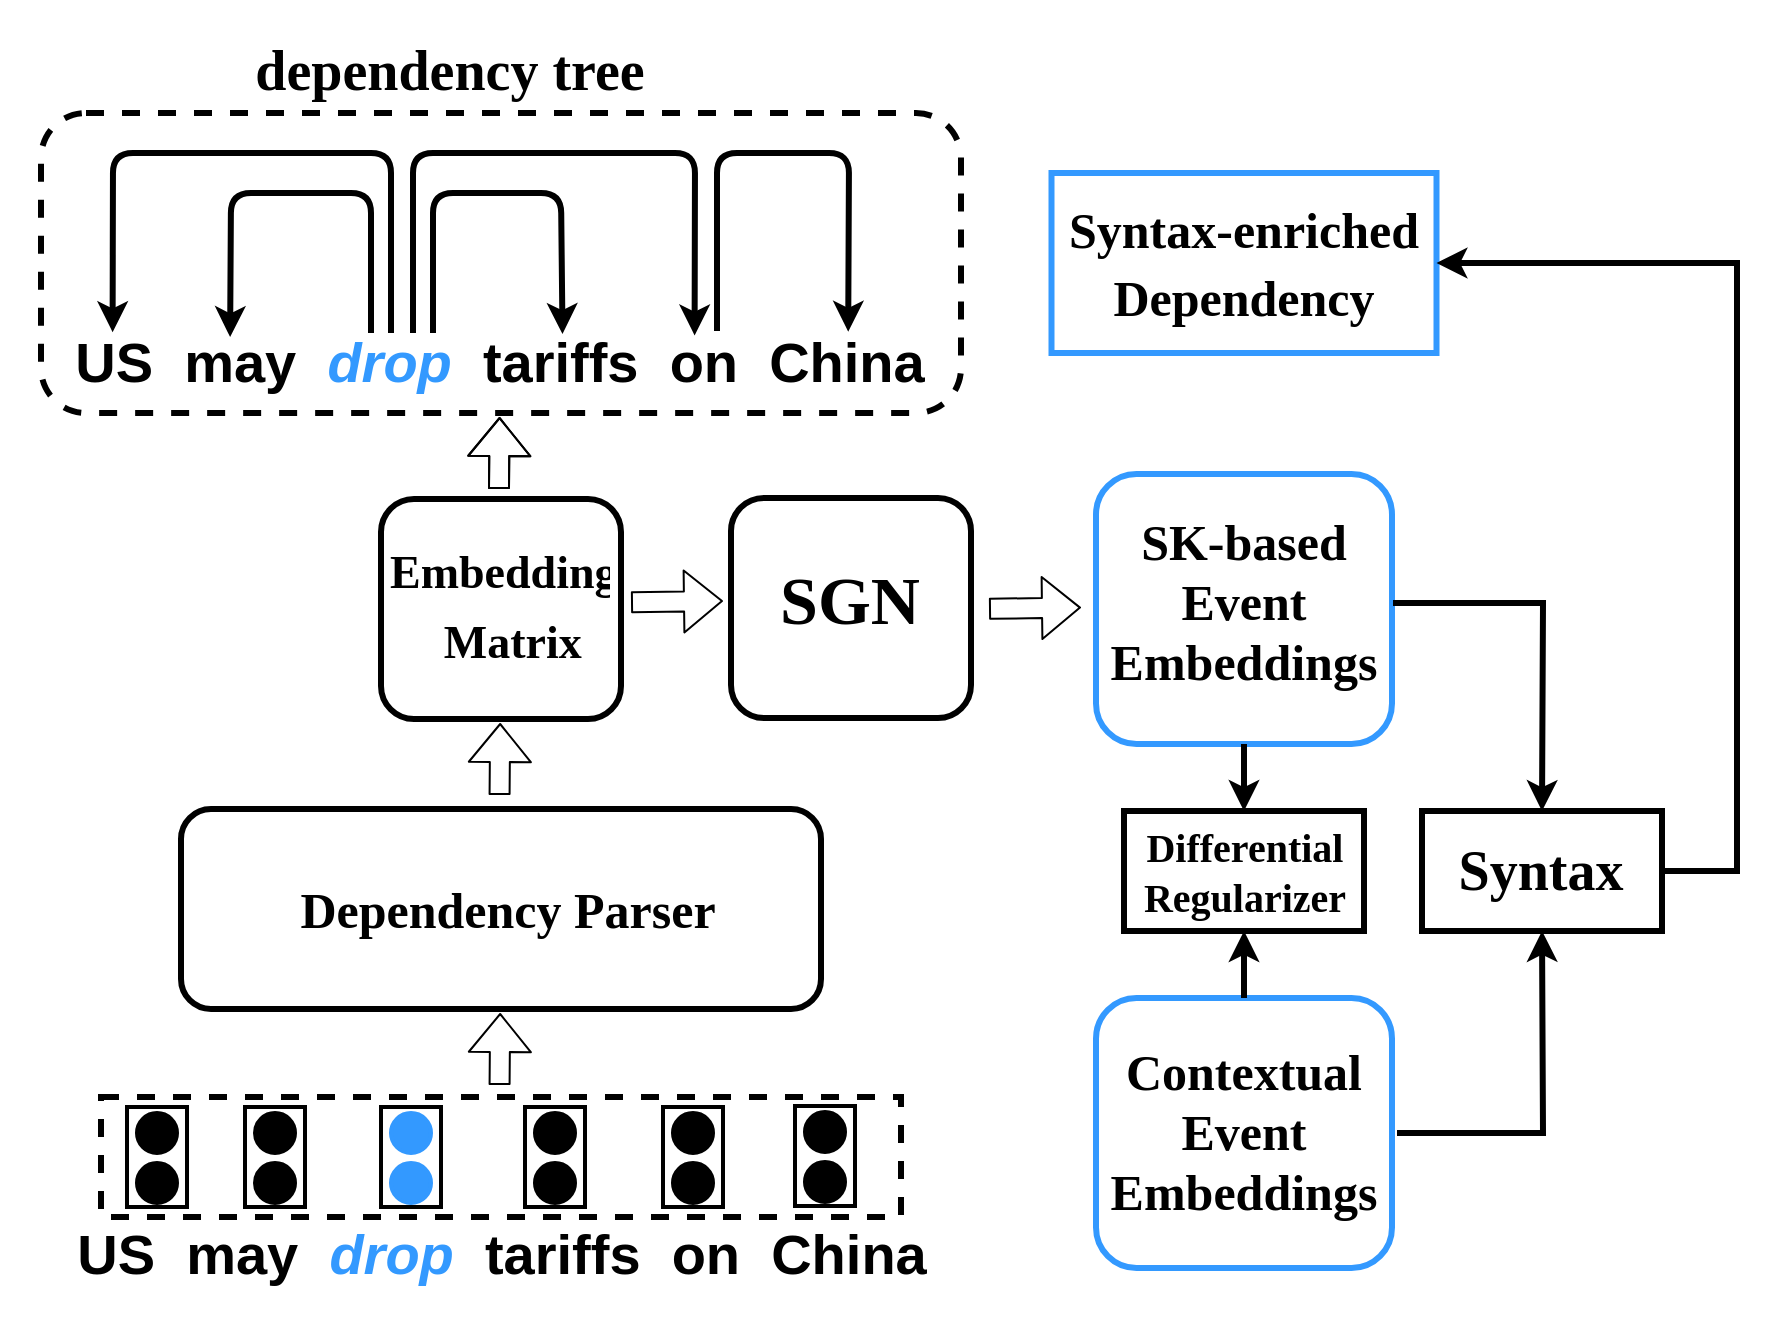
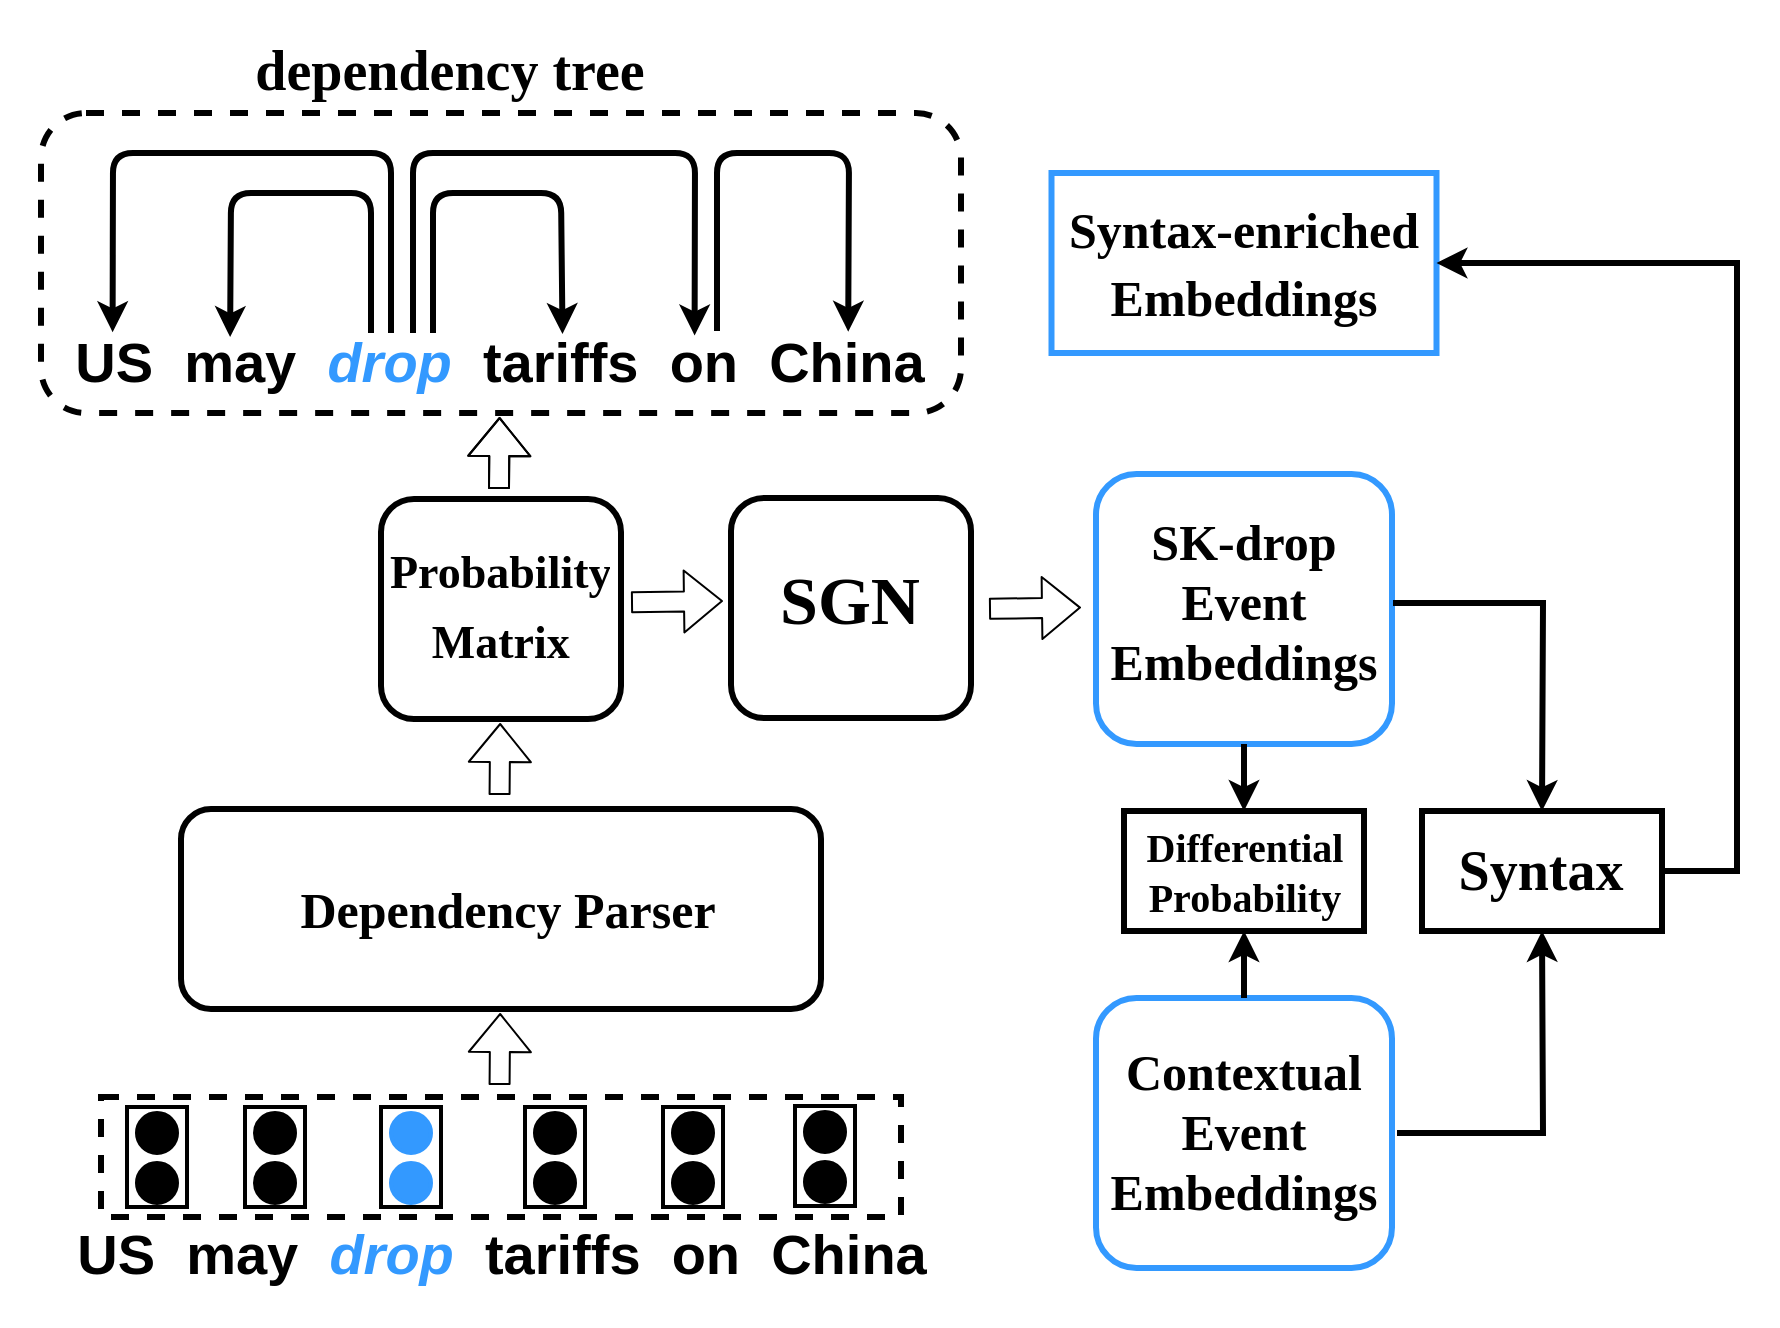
(1245, 263) -> (1245, 263)
(501, 603) -> (501, 603)
(1245, 603) -> (1245, 603)
(1246, 869) -> (1246, 869)
